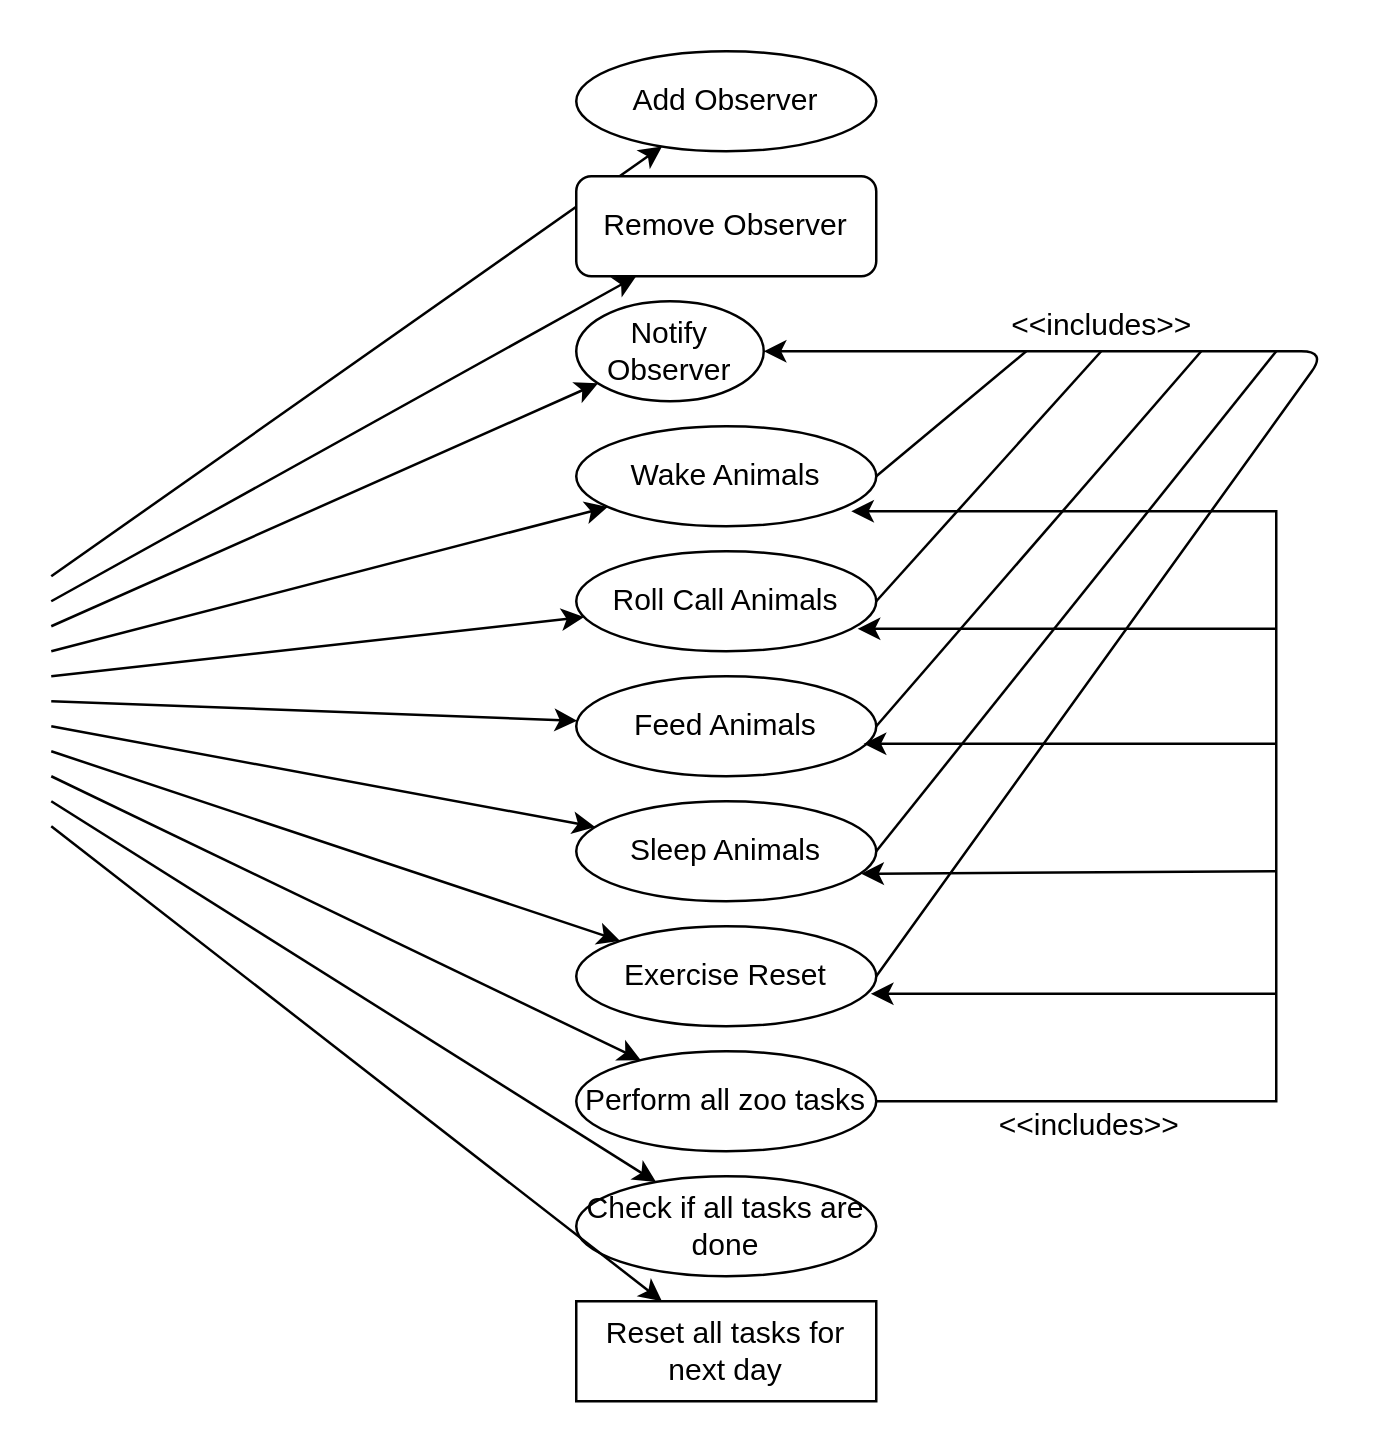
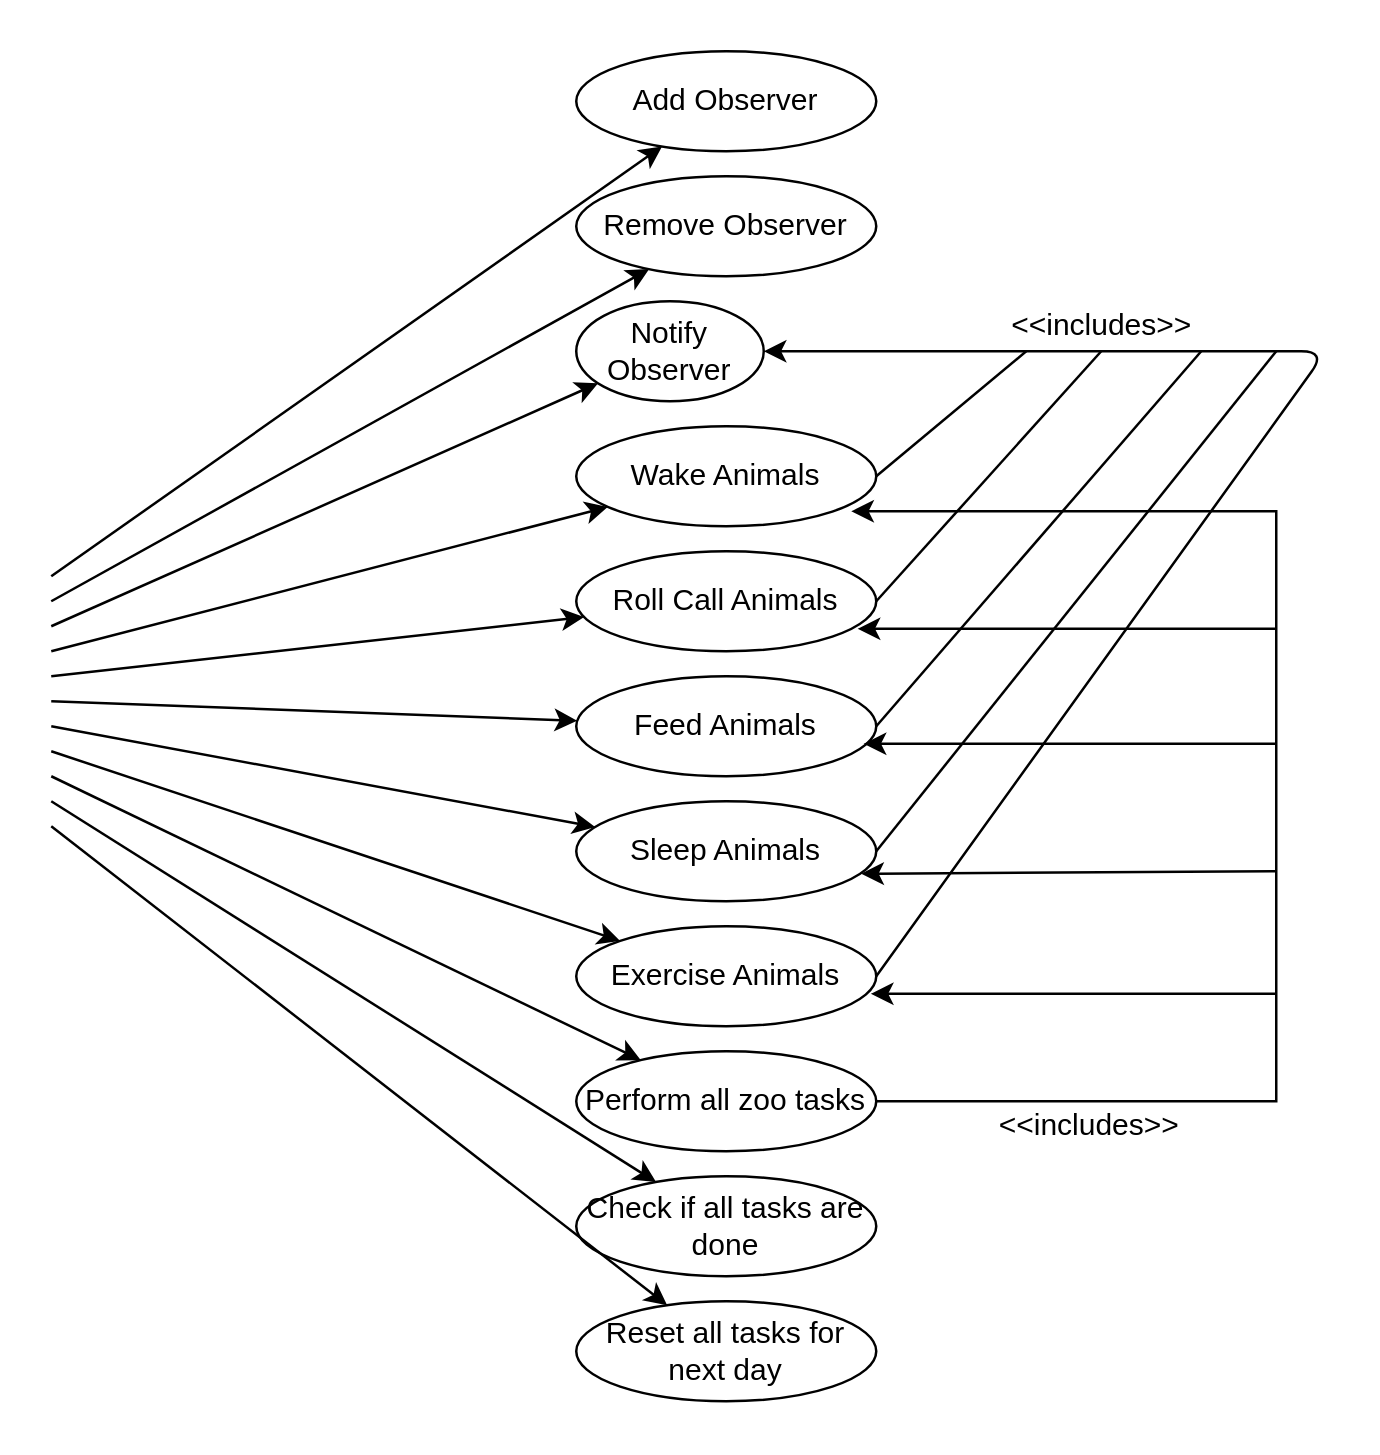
(726, 226) -> (726, 226)
(726, 976) -> (726, 976)
(726, 1351) -> (726, 1351)
